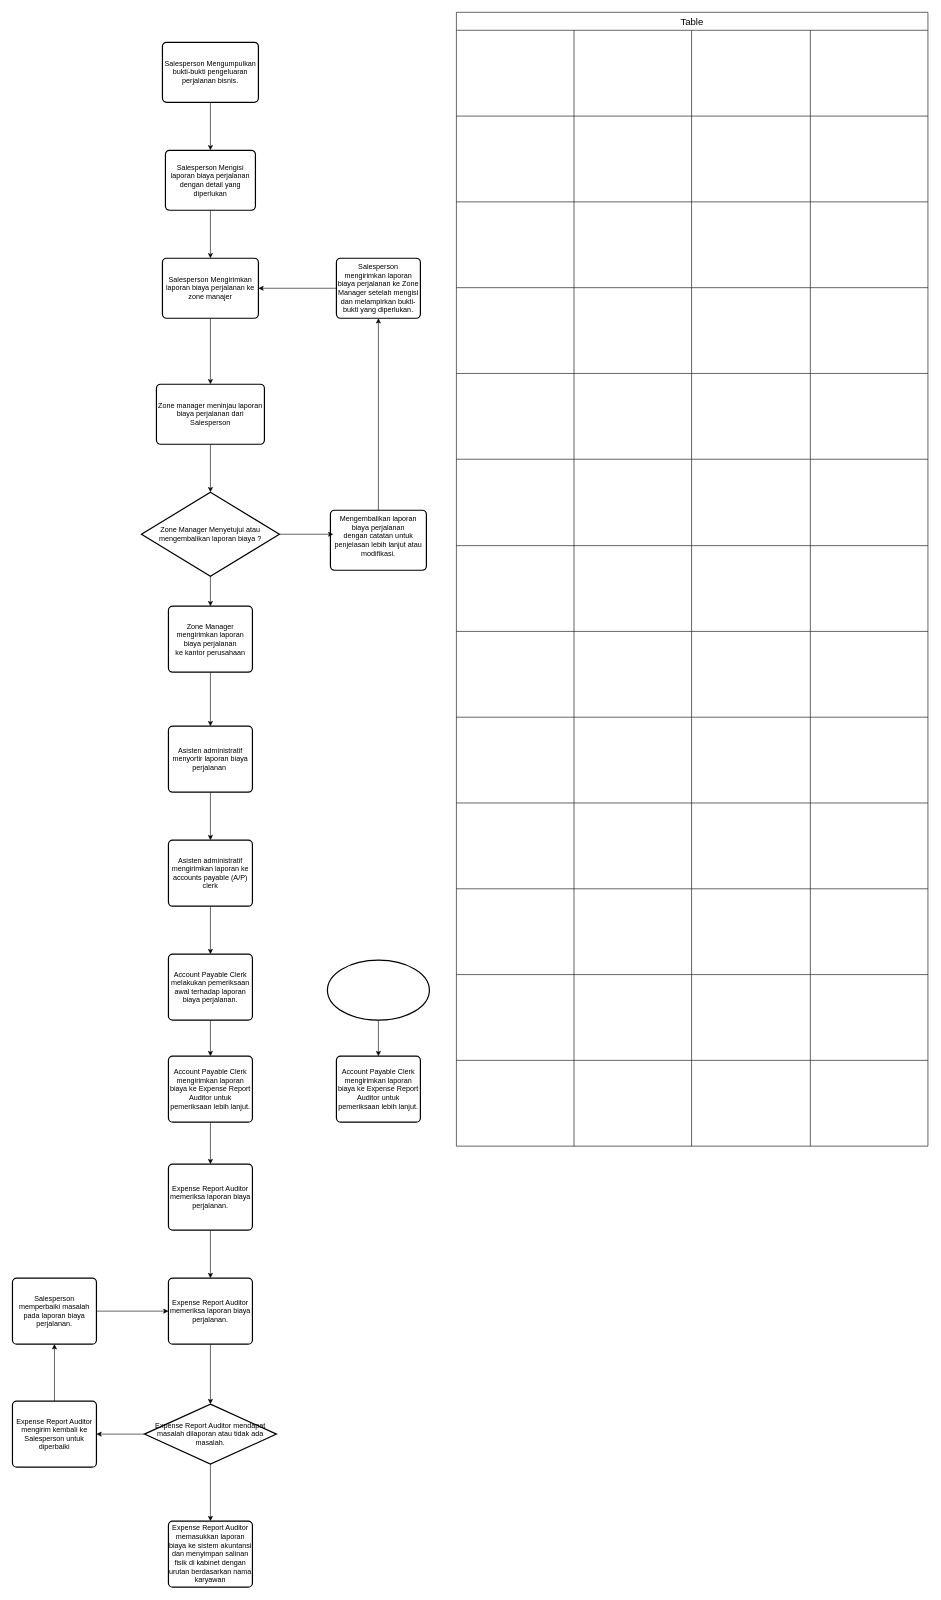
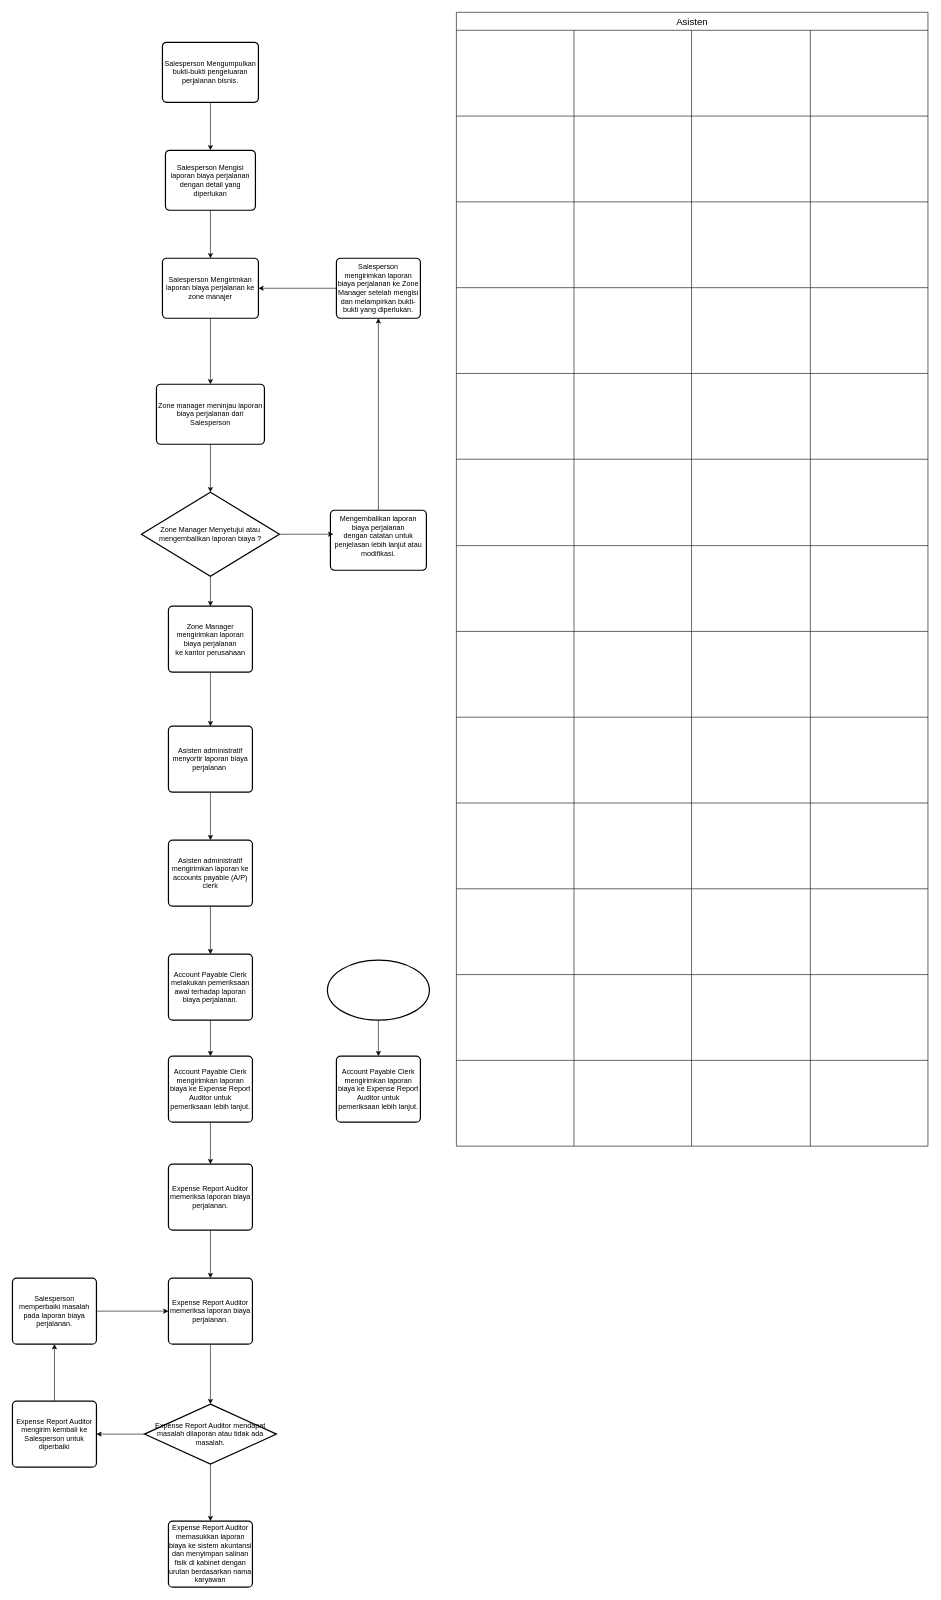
(692, 22) -> (692, 22)
